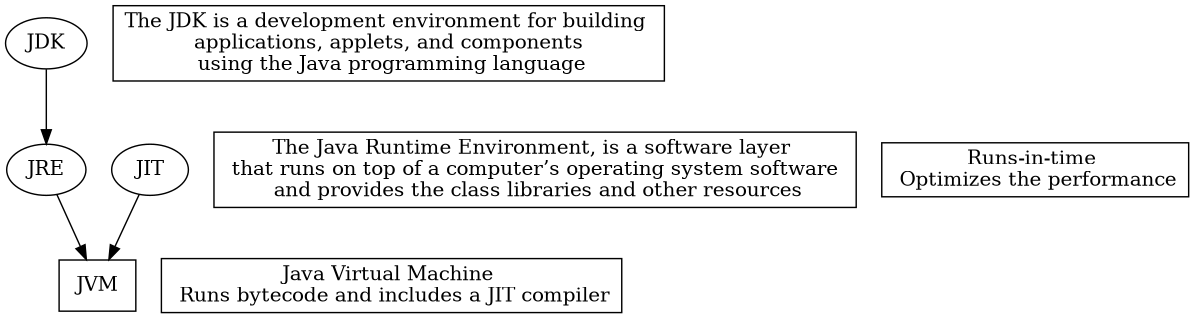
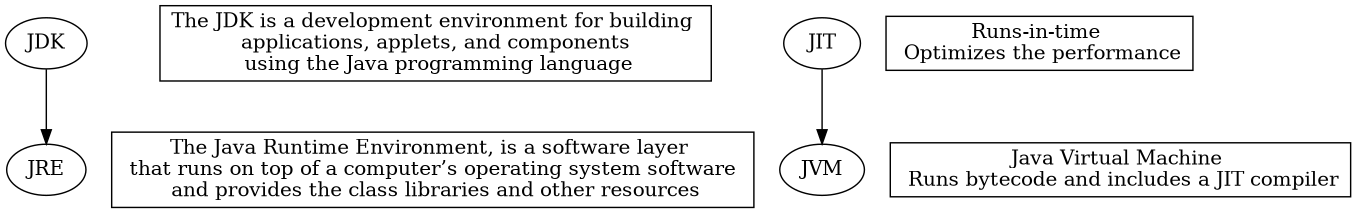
(69, 221) -> none
(97, 286) -> (822, 170)
